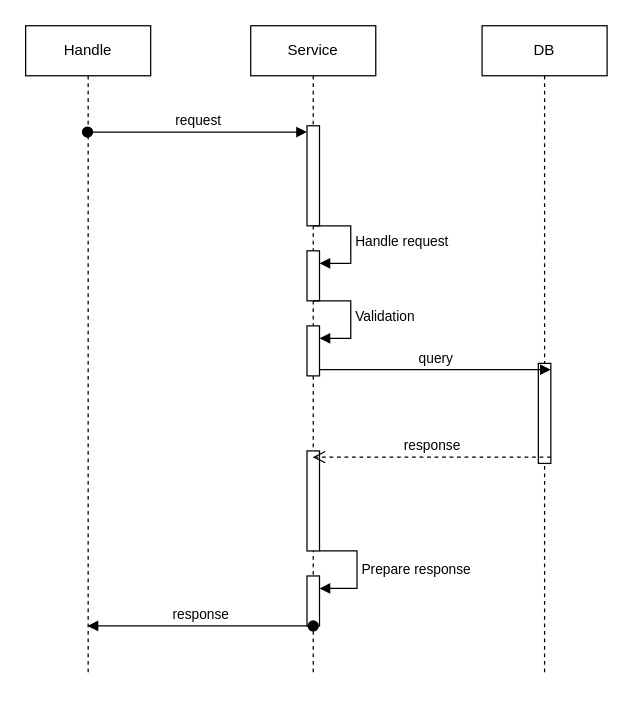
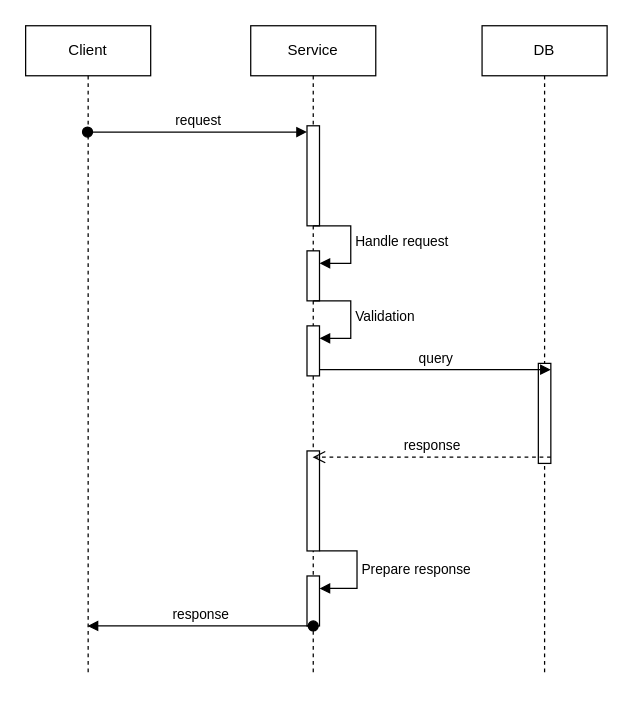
(88, 51) -> (88, 51)
